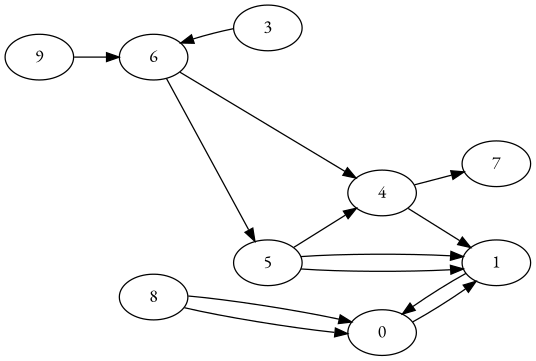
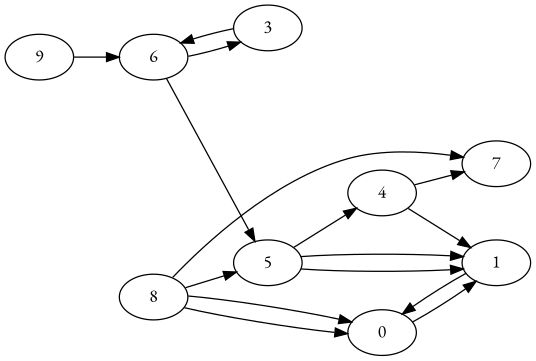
(262, 122) -> (208, 52)
none -> (297, 180)
none -> (205, 282)
